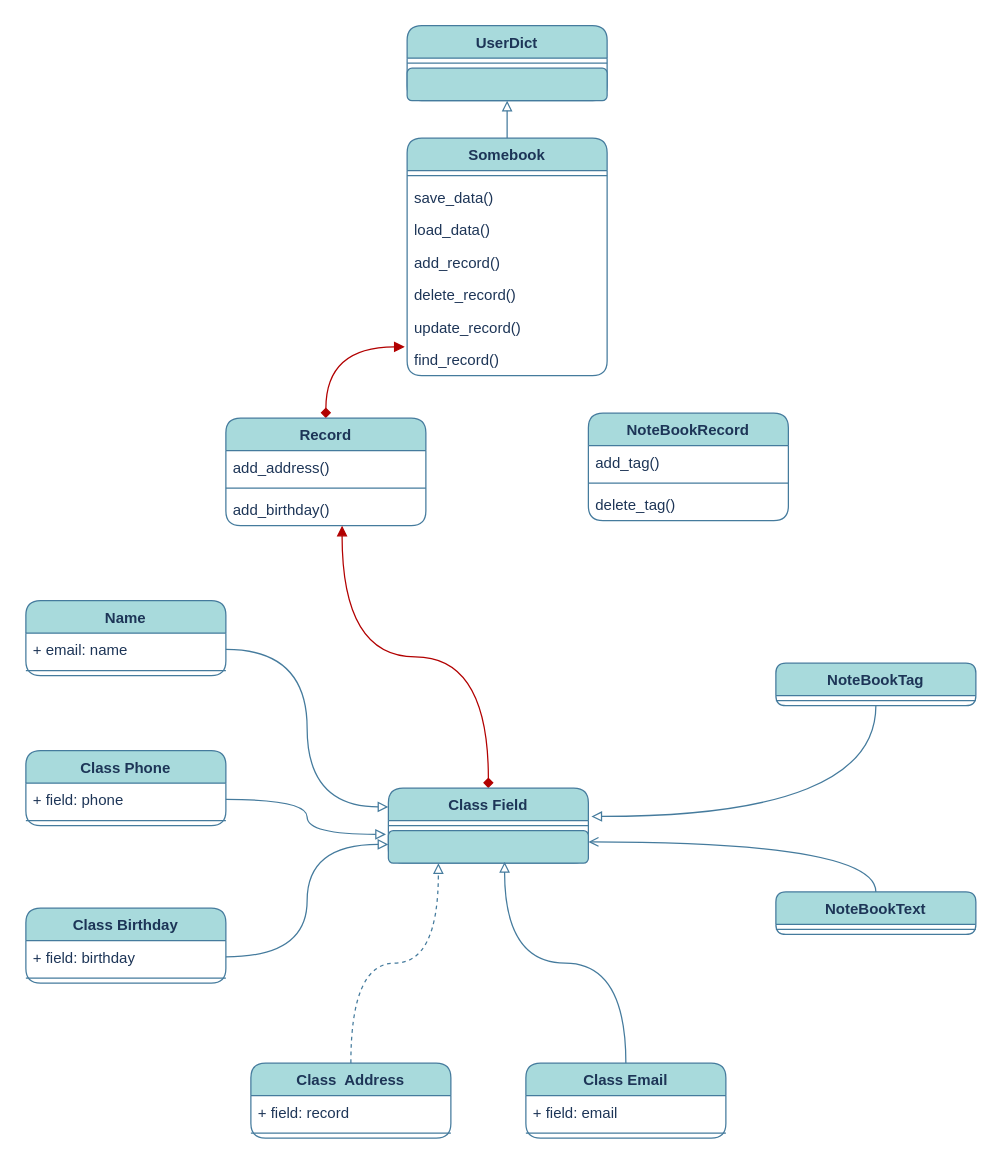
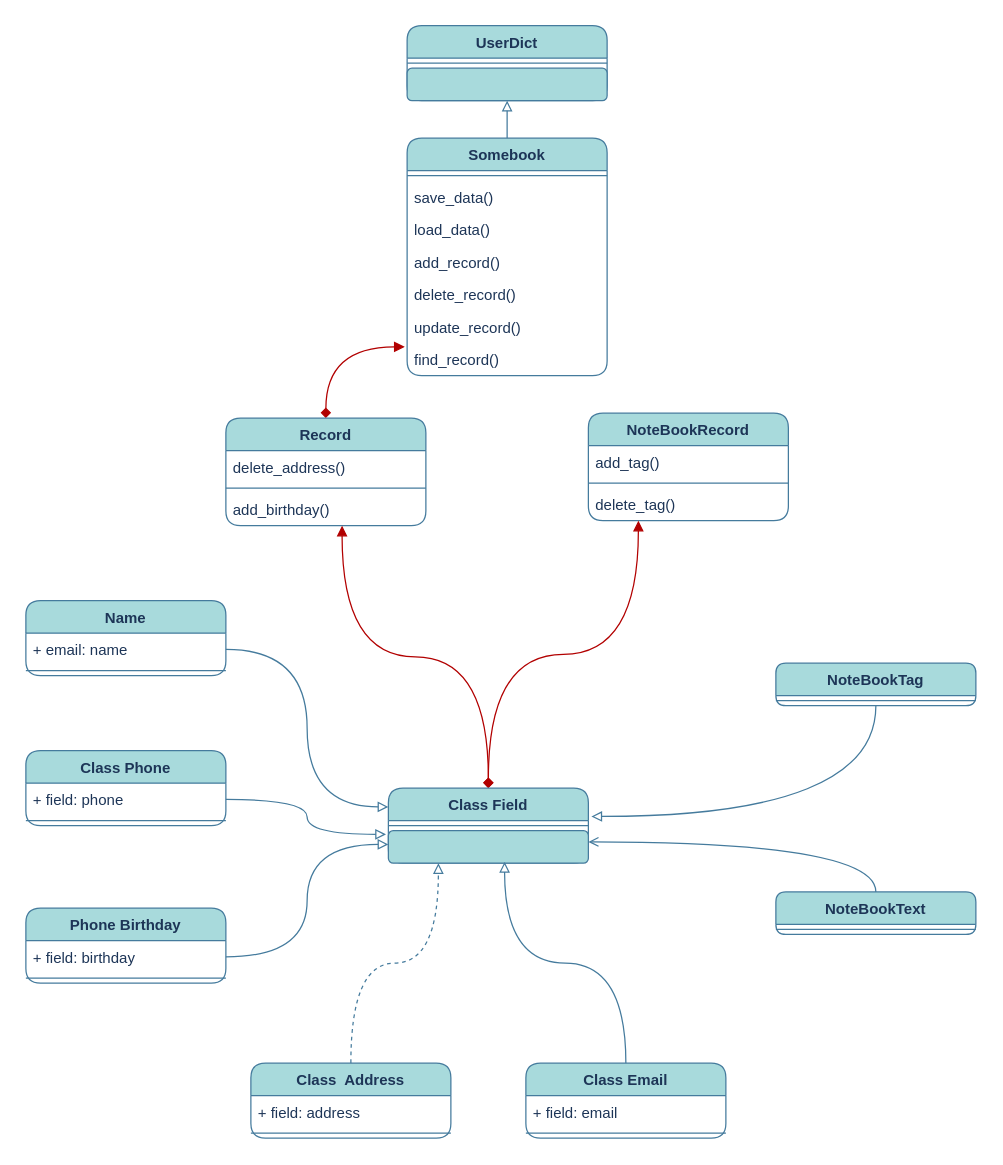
(287, 468) -> (298, 468)
none -> (571, 654)
(125, 925) -> (125, 925)
(311, 1113) -> (315, 1113)
